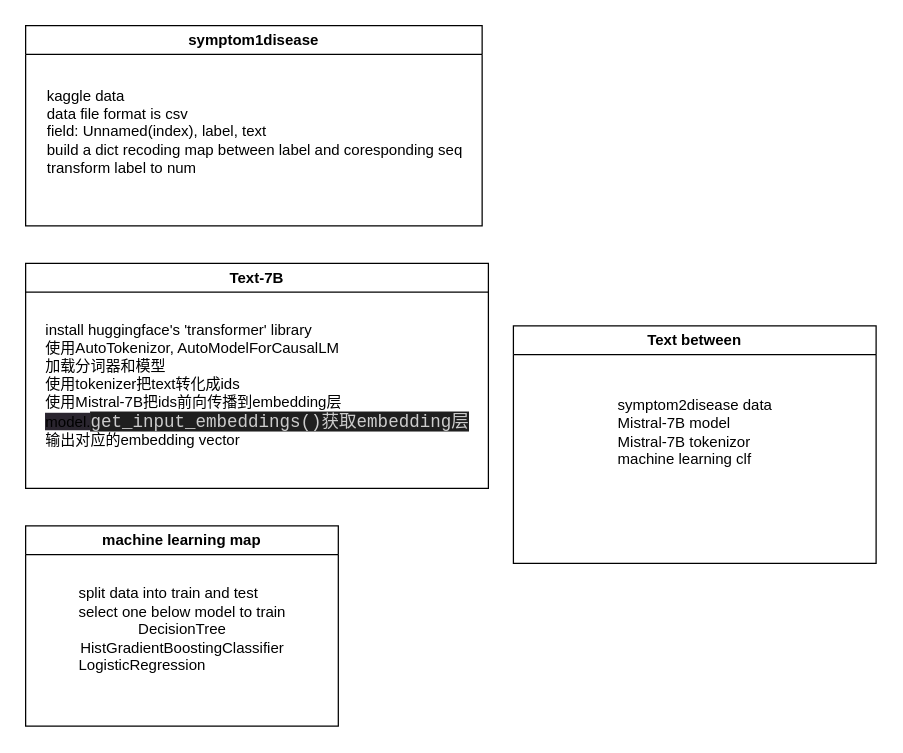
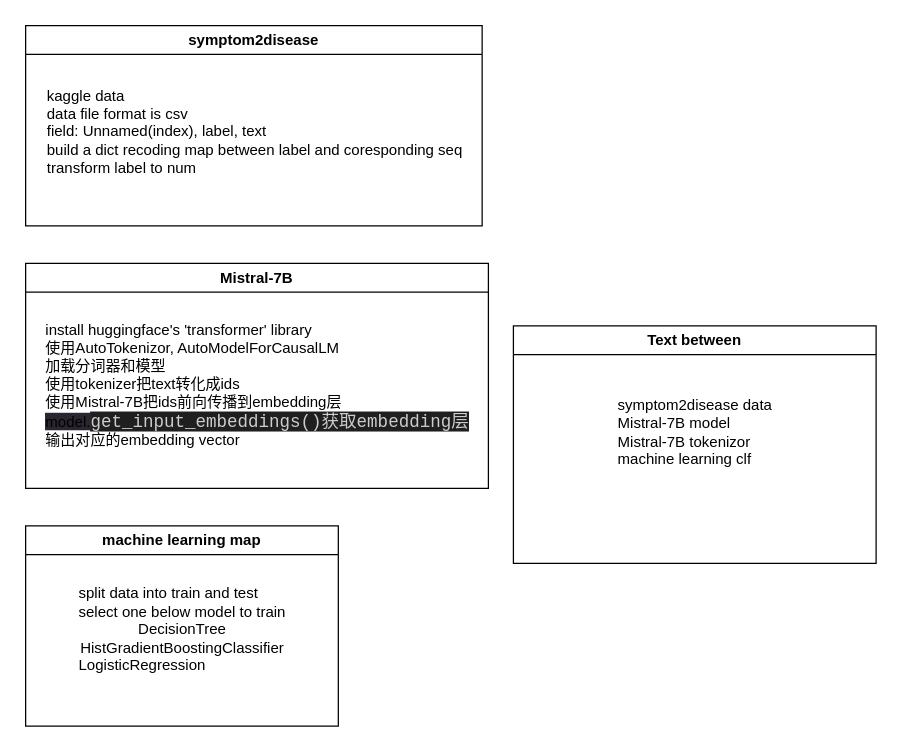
(254, 41) -> (254, 41)
(257, 278) -> (257, 278)
